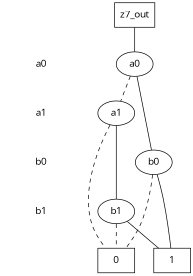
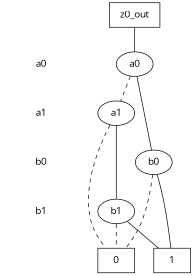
(135, 15) -> (135, 15)
